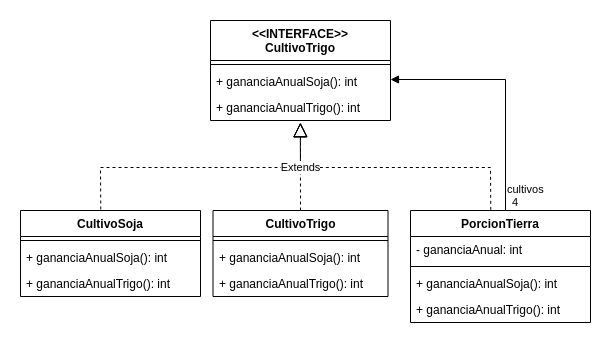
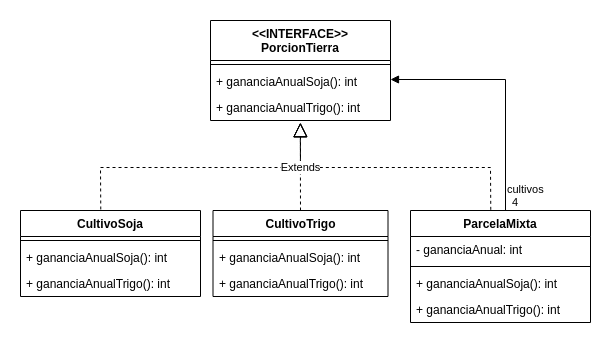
(301, 42) -> (301, 42)
(501, 225) -> (501, 225)
